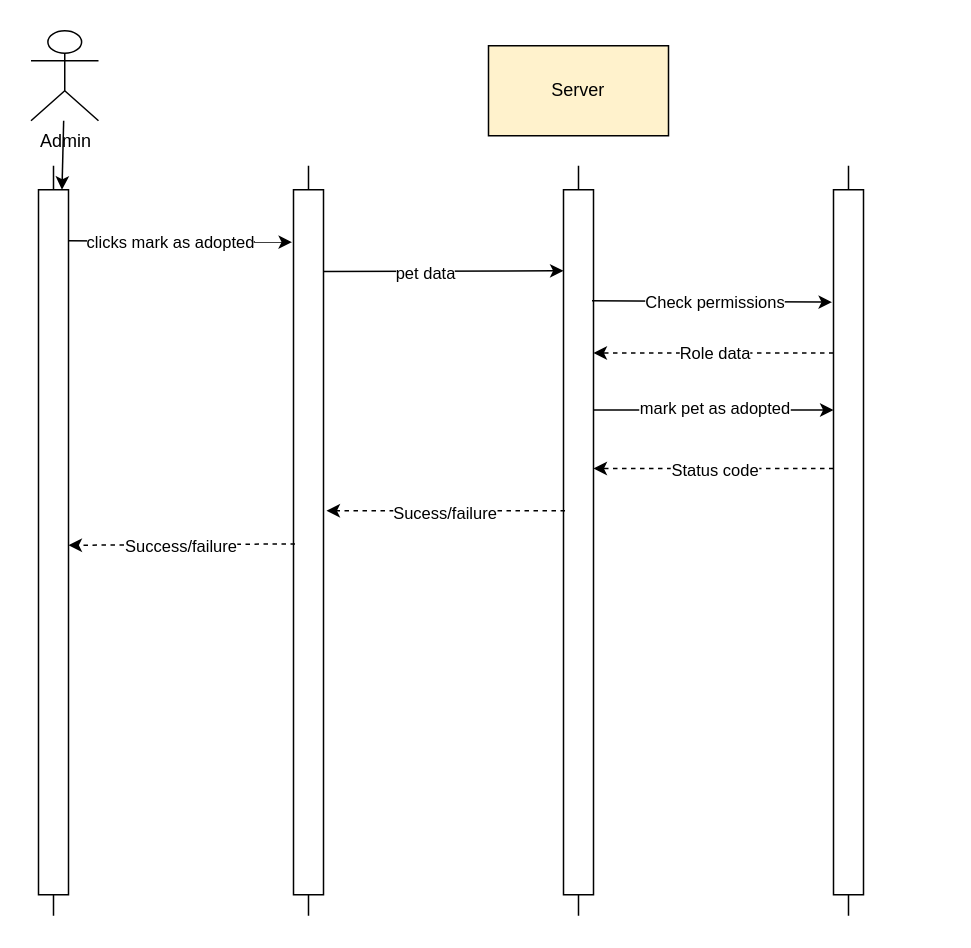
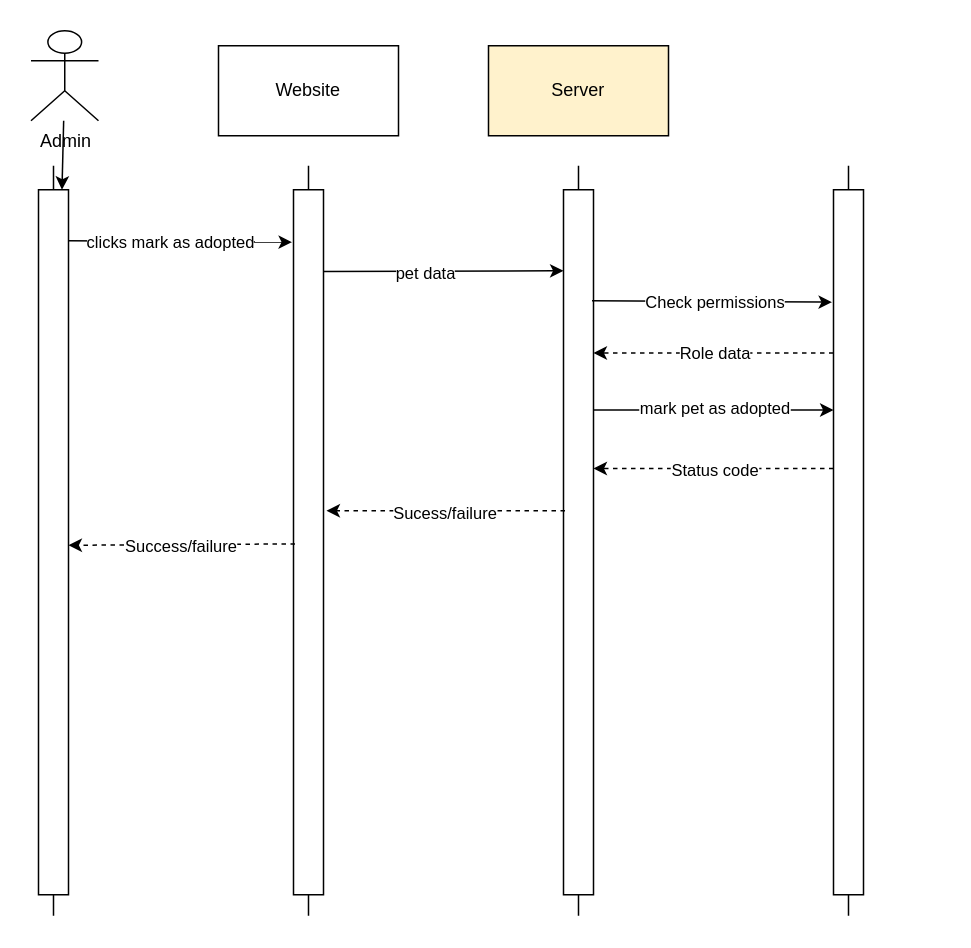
none -> (308, 91)
